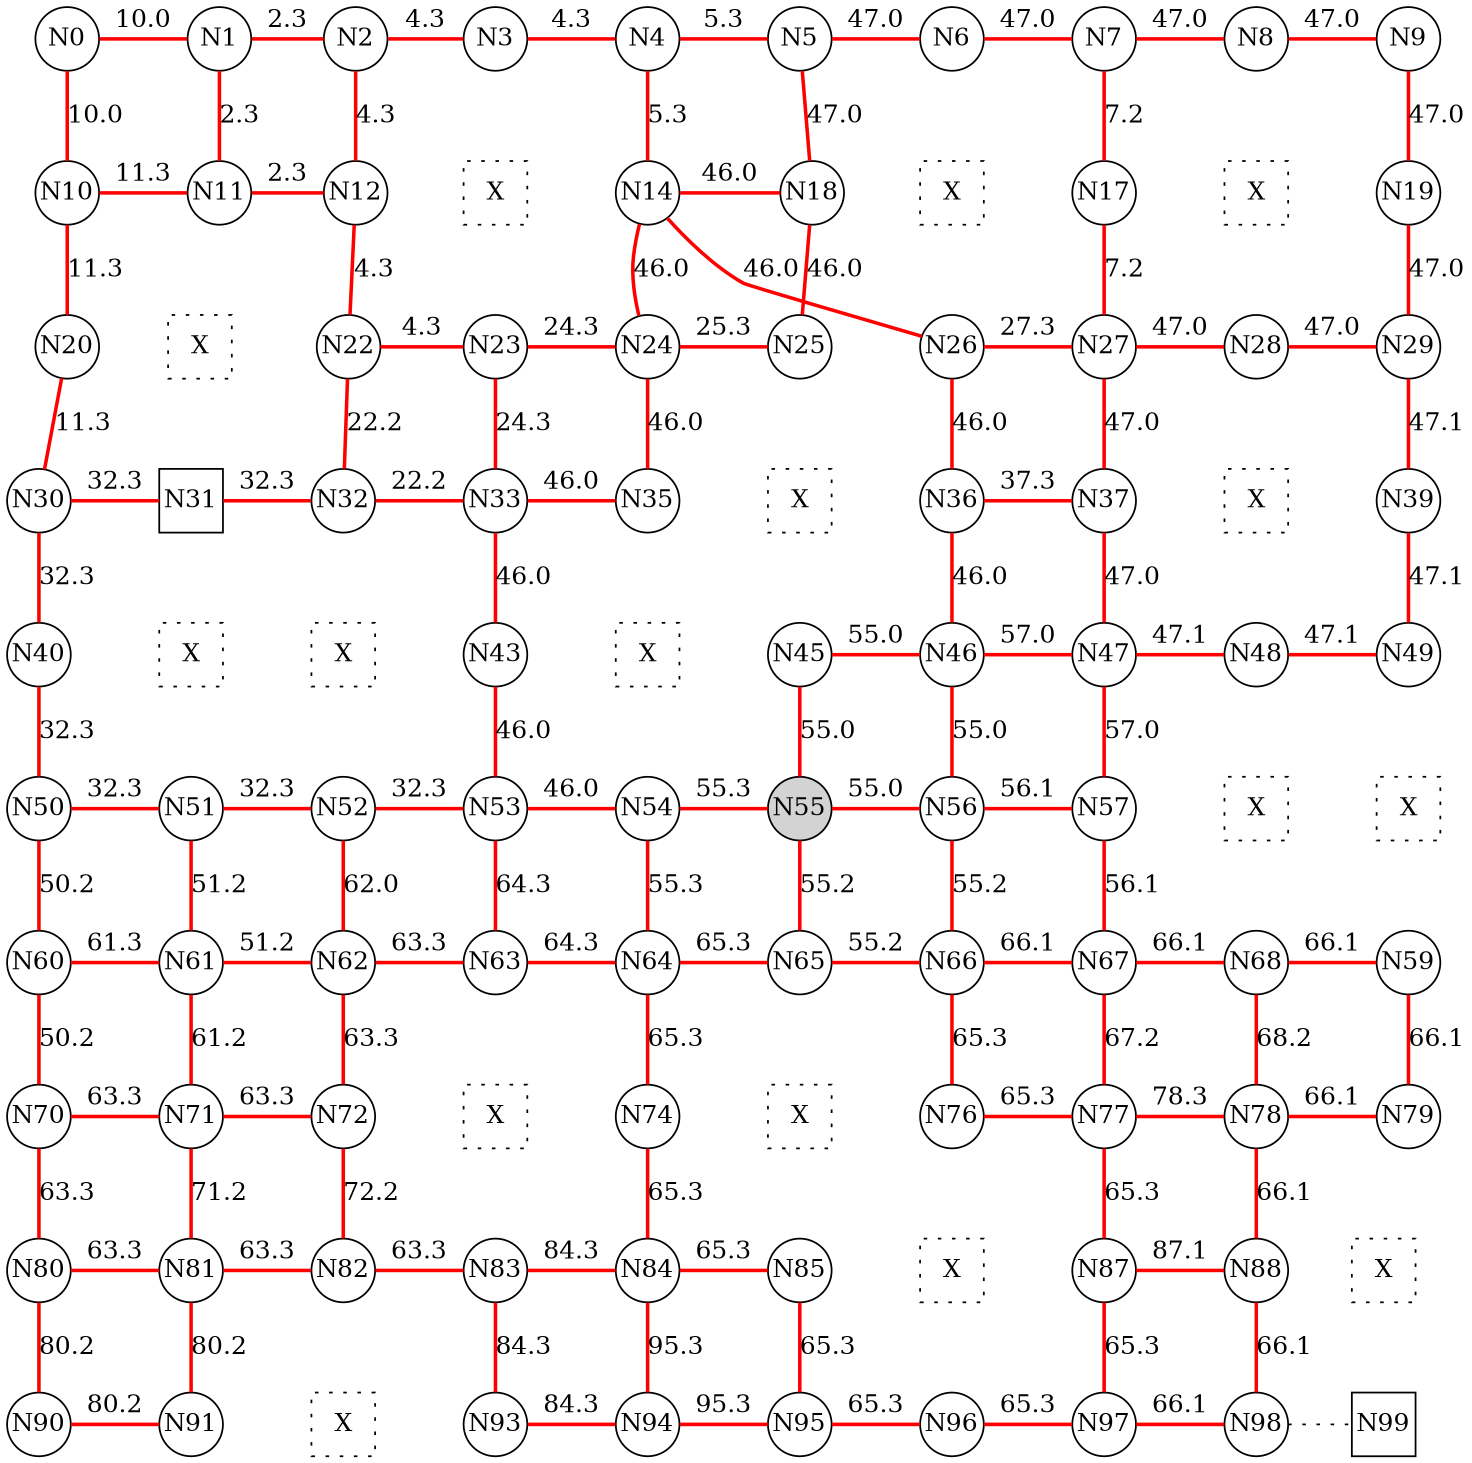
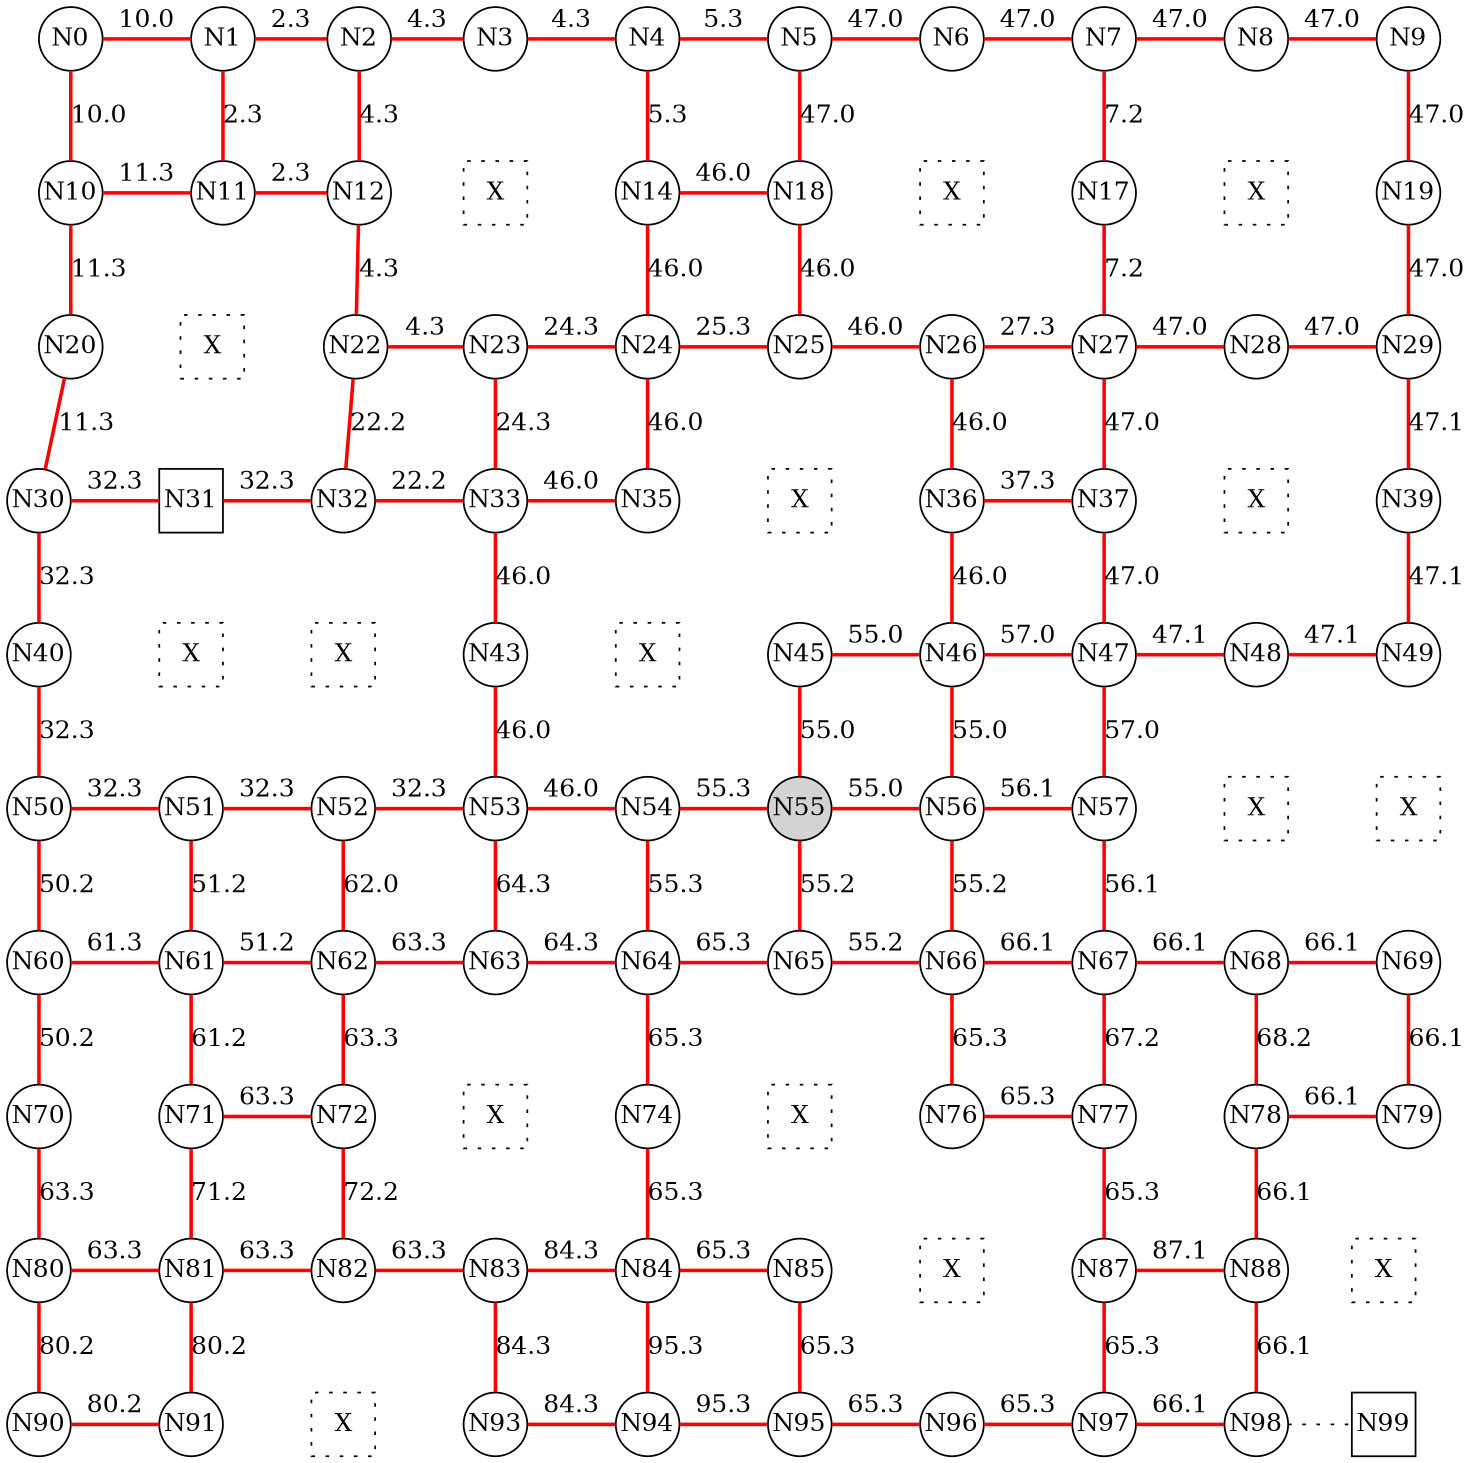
(784, 296) -> (876, 347)
(1408, 963) -> (1408, 963)
(115, 1117) -> none
(1180, 1117) -> none
